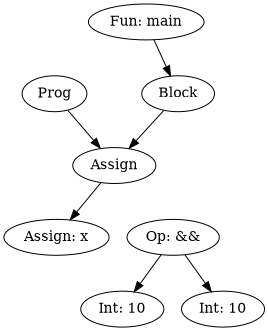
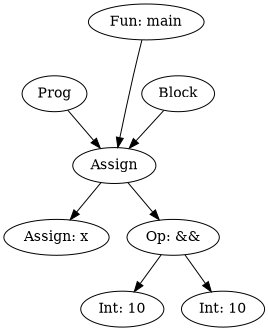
(160, 53) -> (130, 89)
none -> (140, 197)
